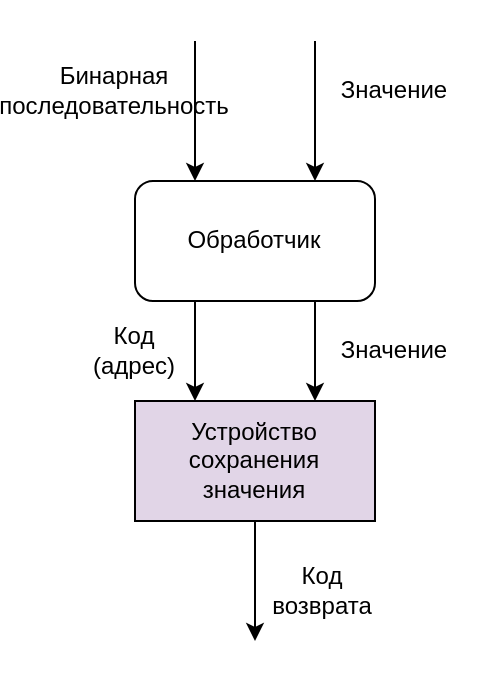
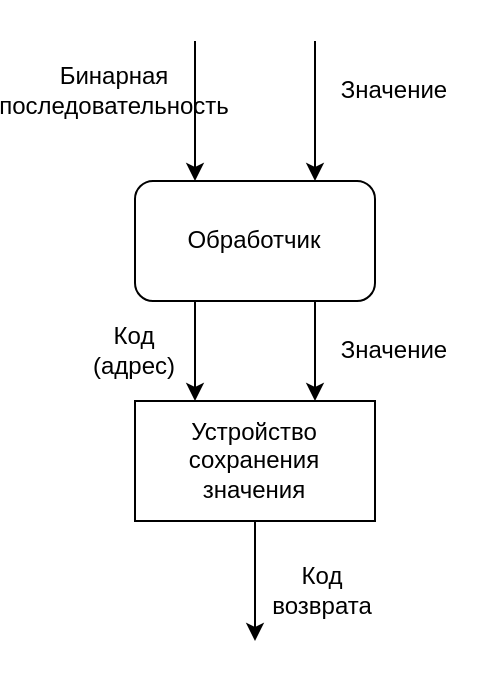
(255, 461) -> (255, 461)
